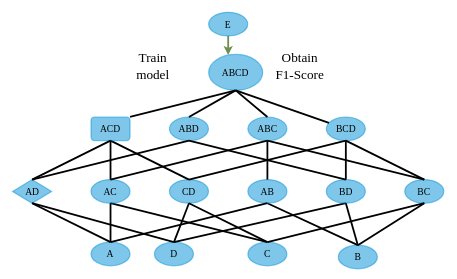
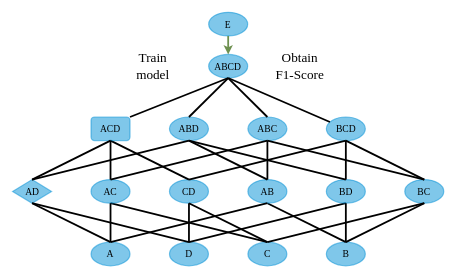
(236, 72) -> (228, 66)
none -> (229, 160)
(174, 254) -> (189, 254)
(358, 257) -> (346, 254)
